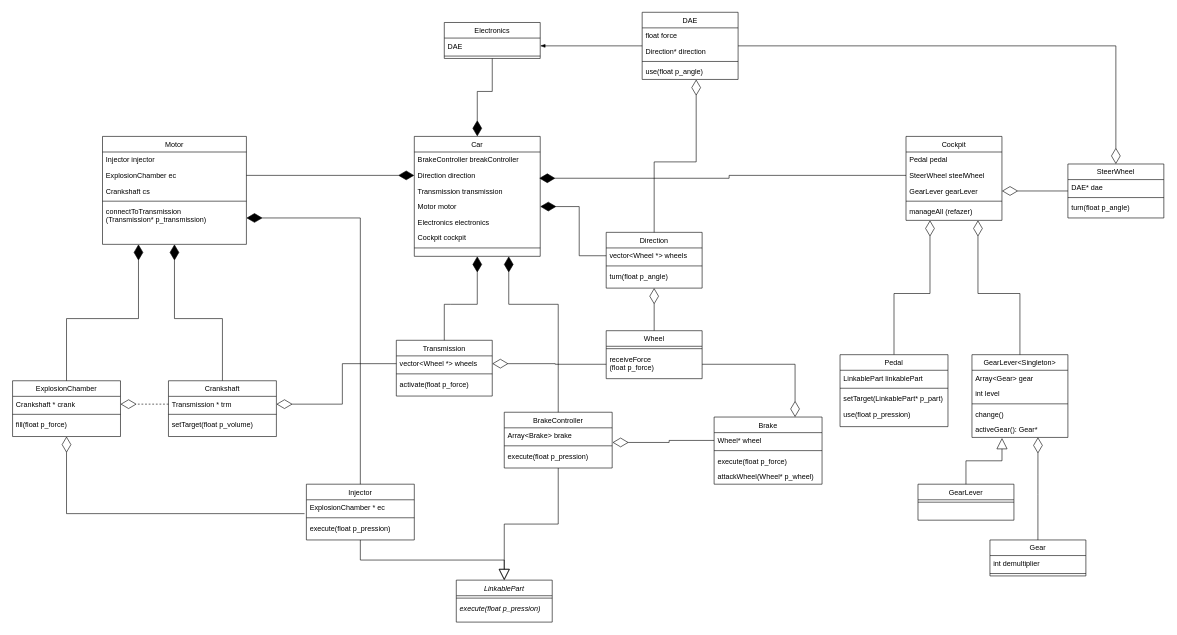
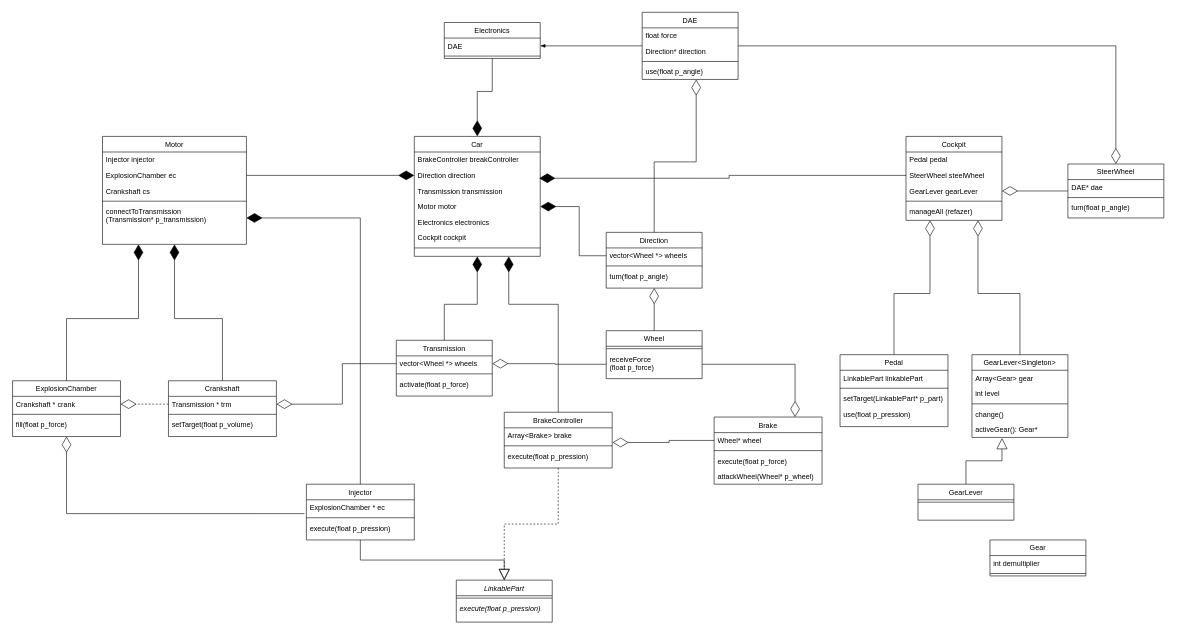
(1038, 497) -> none
(542, 524) -> (542, 524)
